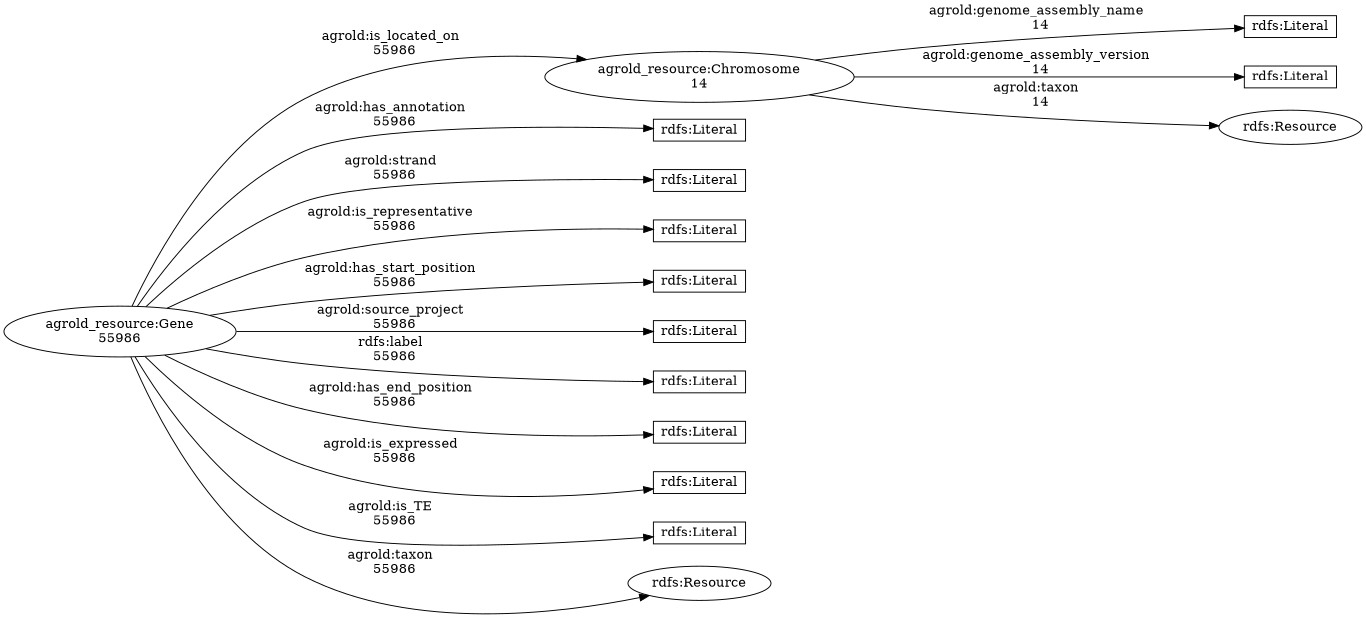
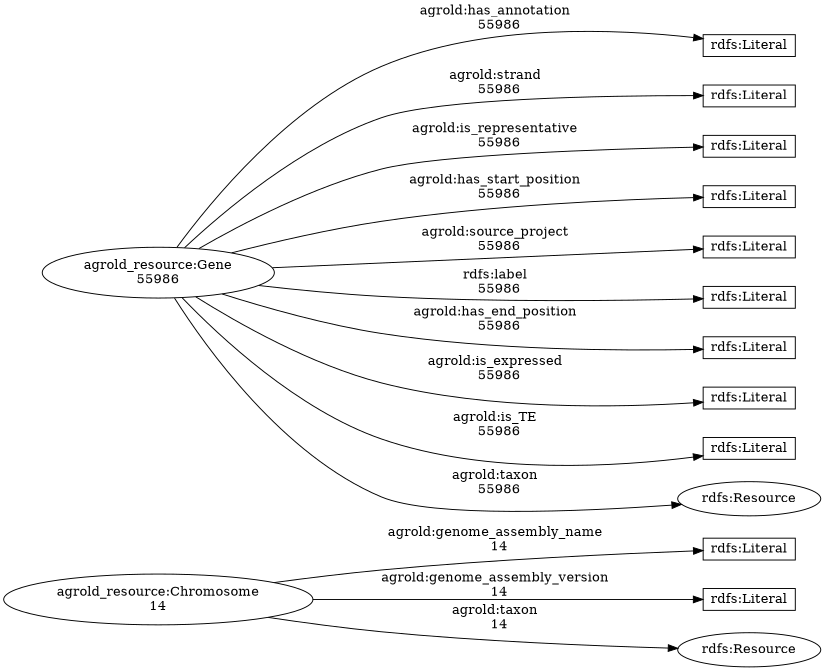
(307, 98) -> none
